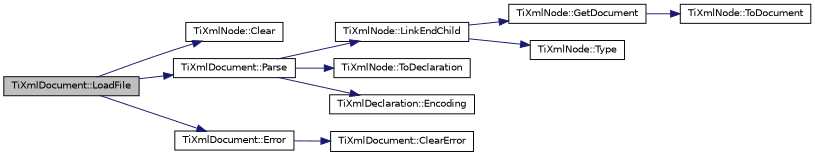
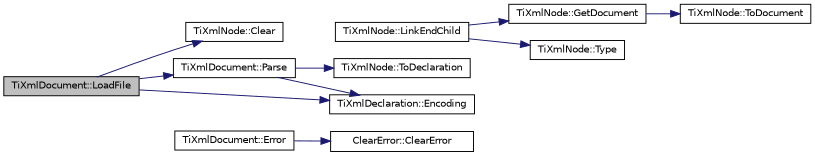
(314, 51) -> none
(148, 112) -> (229, 95)
(402, 141) -> (402, 141)
